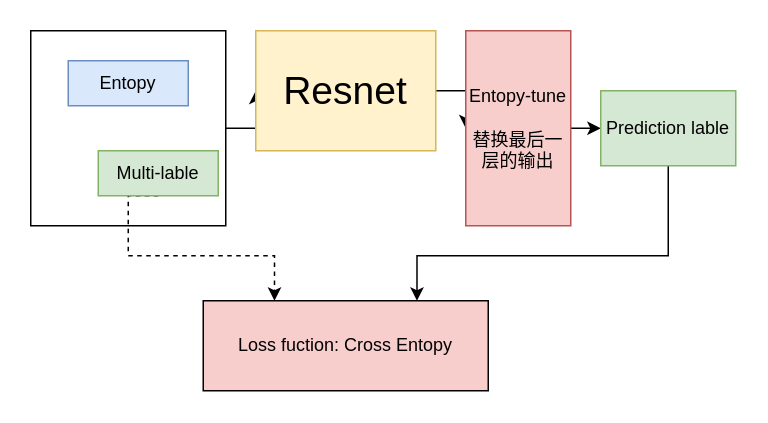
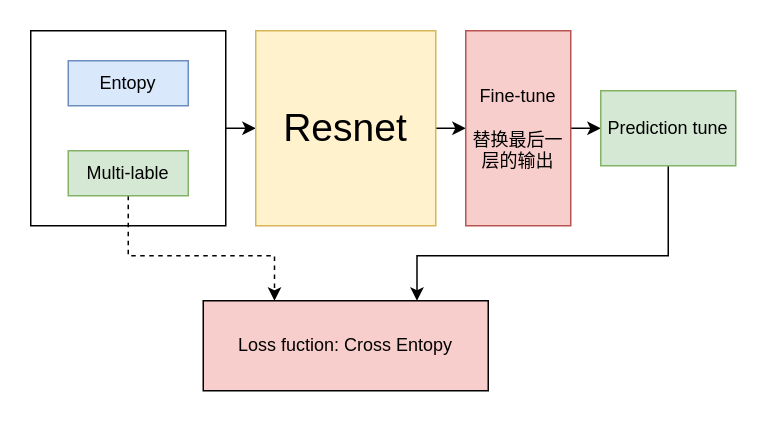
(346, 91) -> (346, 128)
(518, 128) -> (518, 128)
(668, 128) -> (668, 128)
(158, 173) -> (128, 173)
